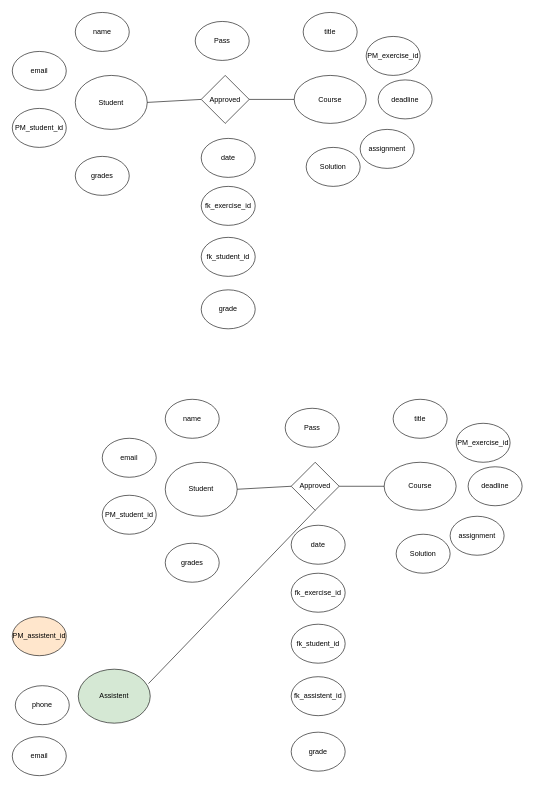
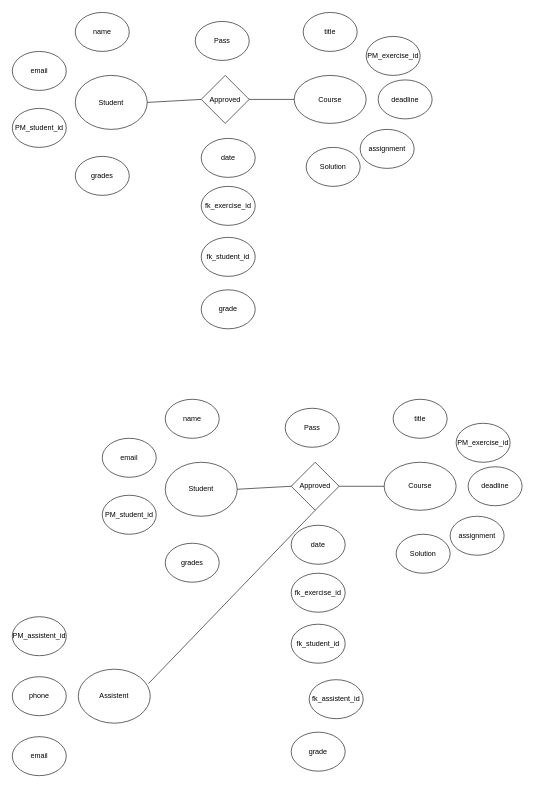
(39, 636) -> (39, 636)
(114, 696) -> (114, 696)
(318, 696) -> (336, 699)
(42, 705) -> (39, 696)
